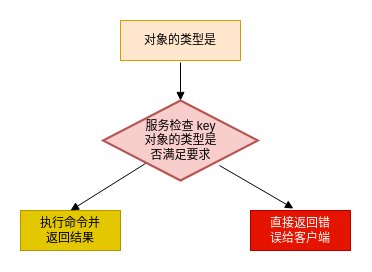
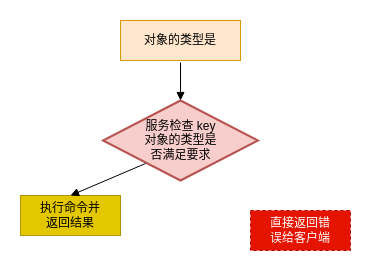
(253, 185) -> none
(71, 231) -> (71, 216)
(301, 231) -> (301, 231)
